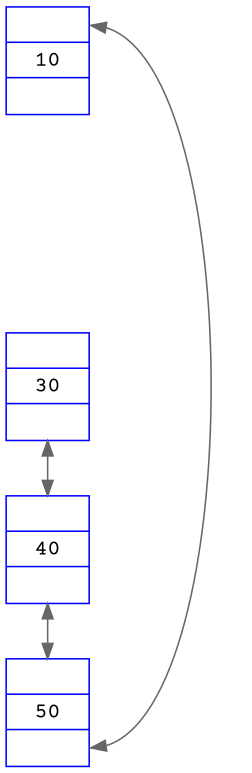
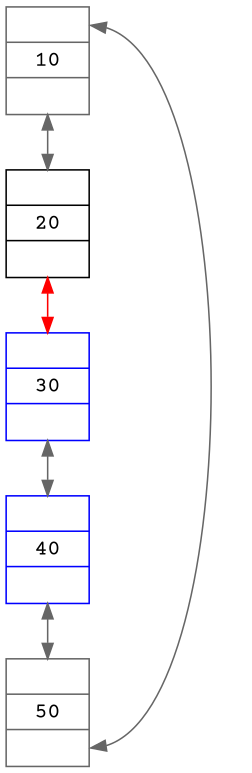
(48, 61) -> (48, 61)
none -> (48, 224)
(48, 713) -> (48, 713)
